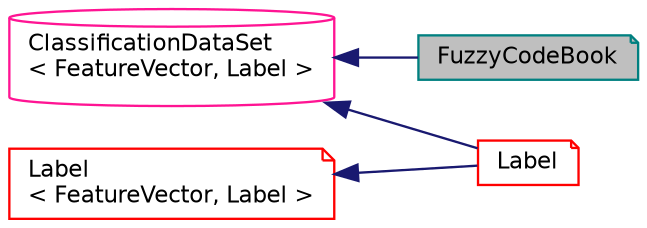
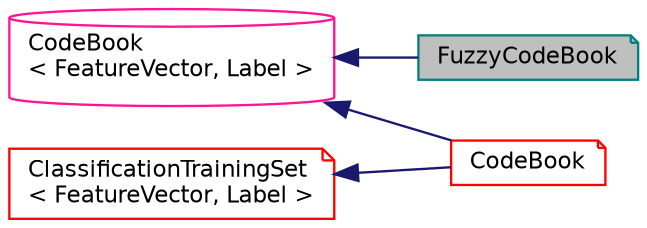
(172, 58) -> (172, 58)
(528, 163) -> (528, 163)
(172, 184) -> (172, 184)
